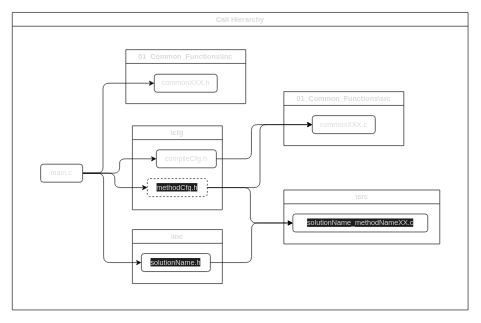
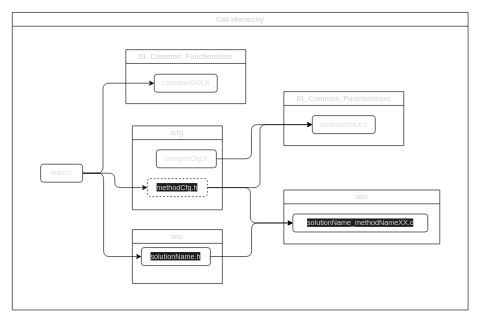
(120, 164) -> none
(176, 263) -> (176, 257)
